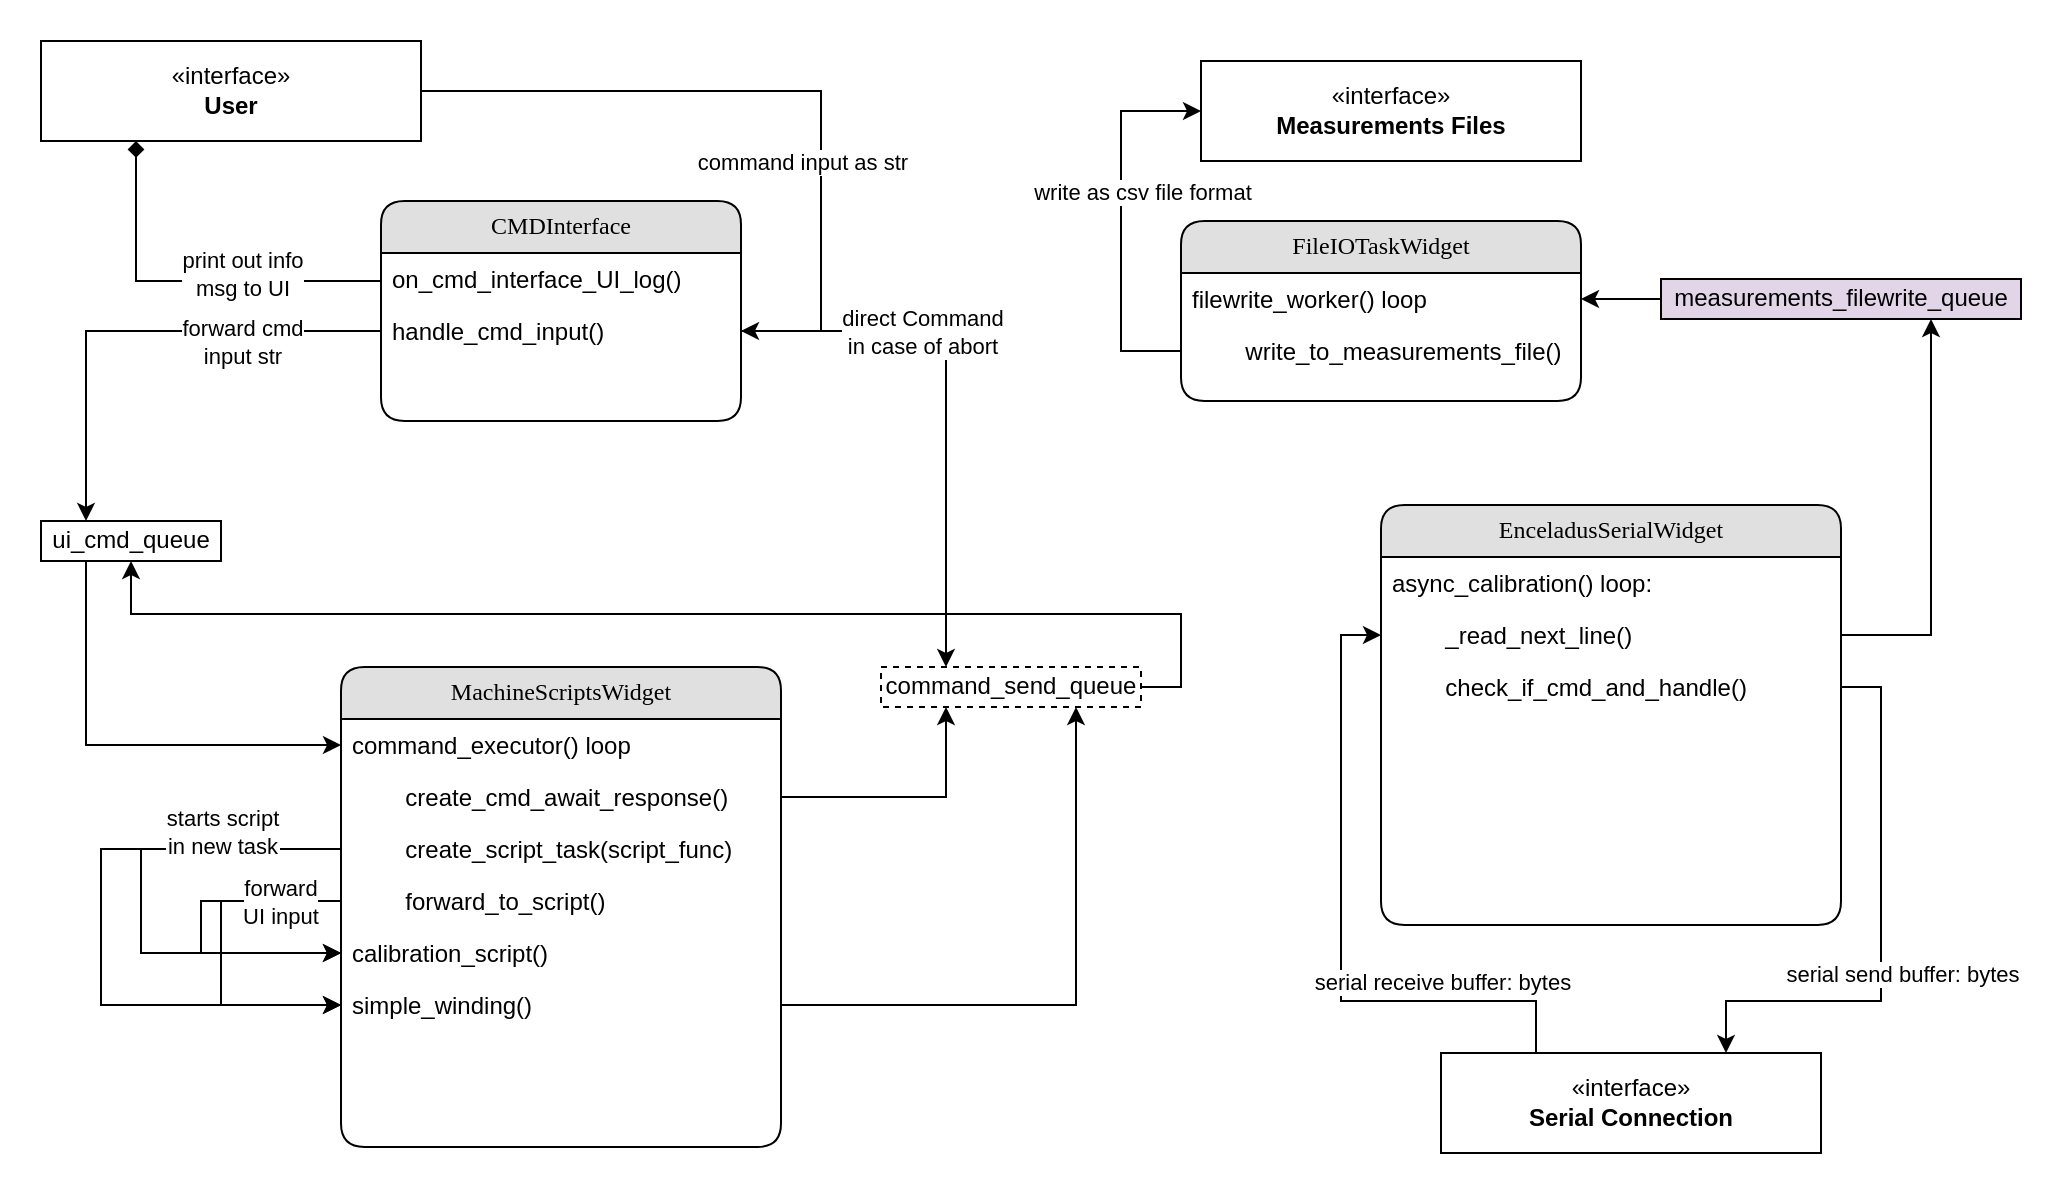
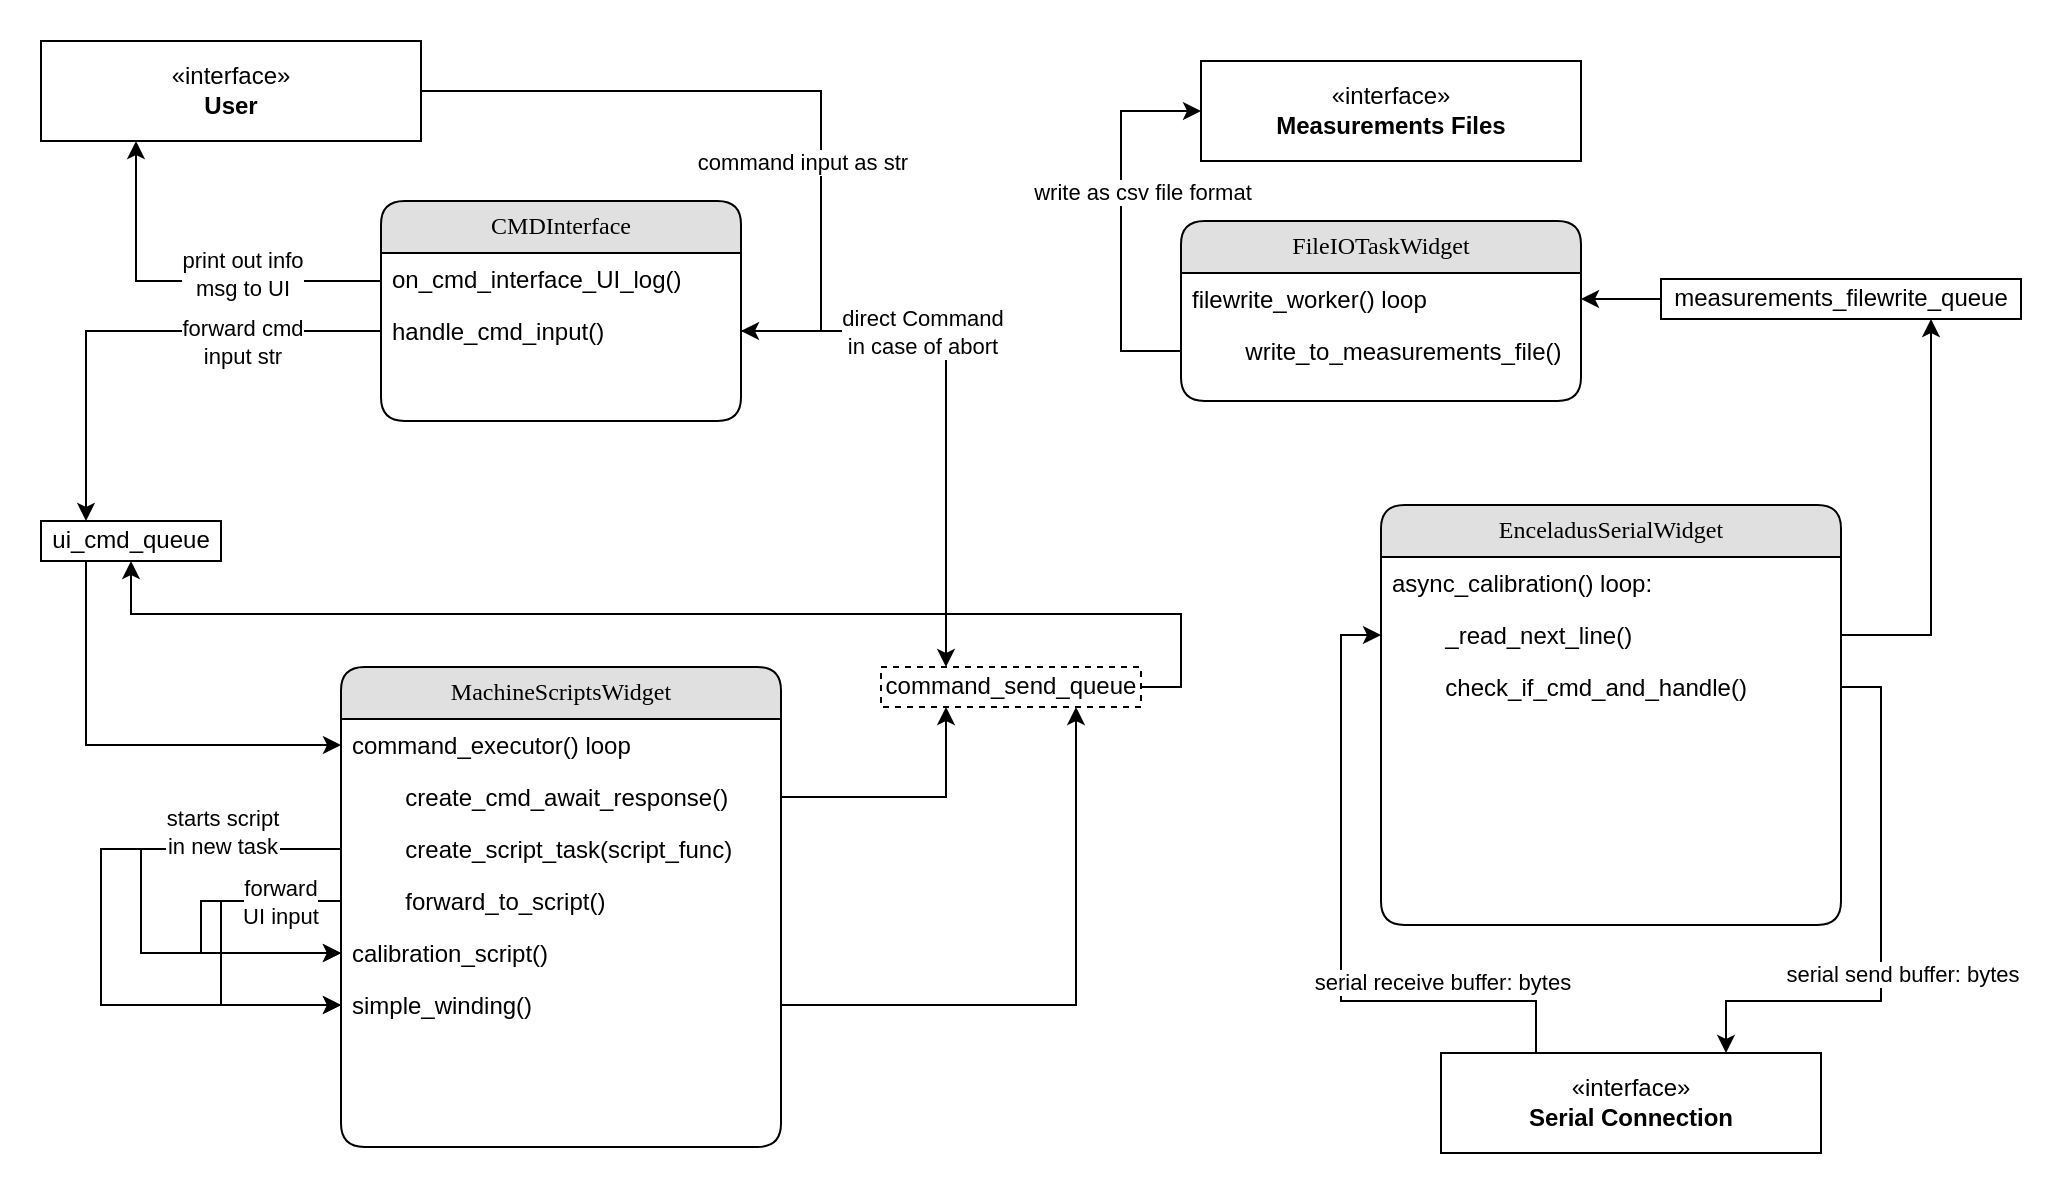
(136, 157) -> (136, 156)
(1841, 299) -> (1841, 299)
